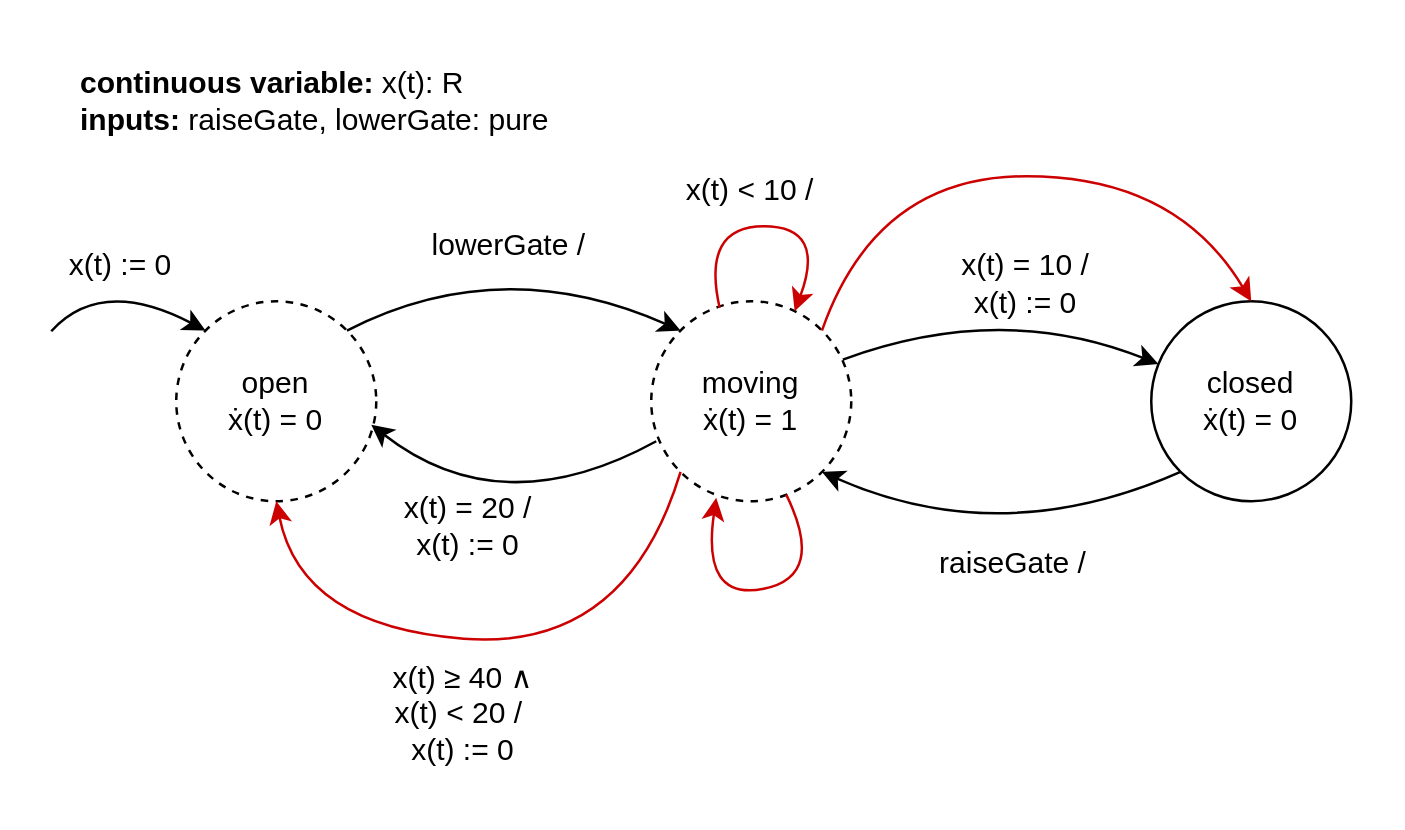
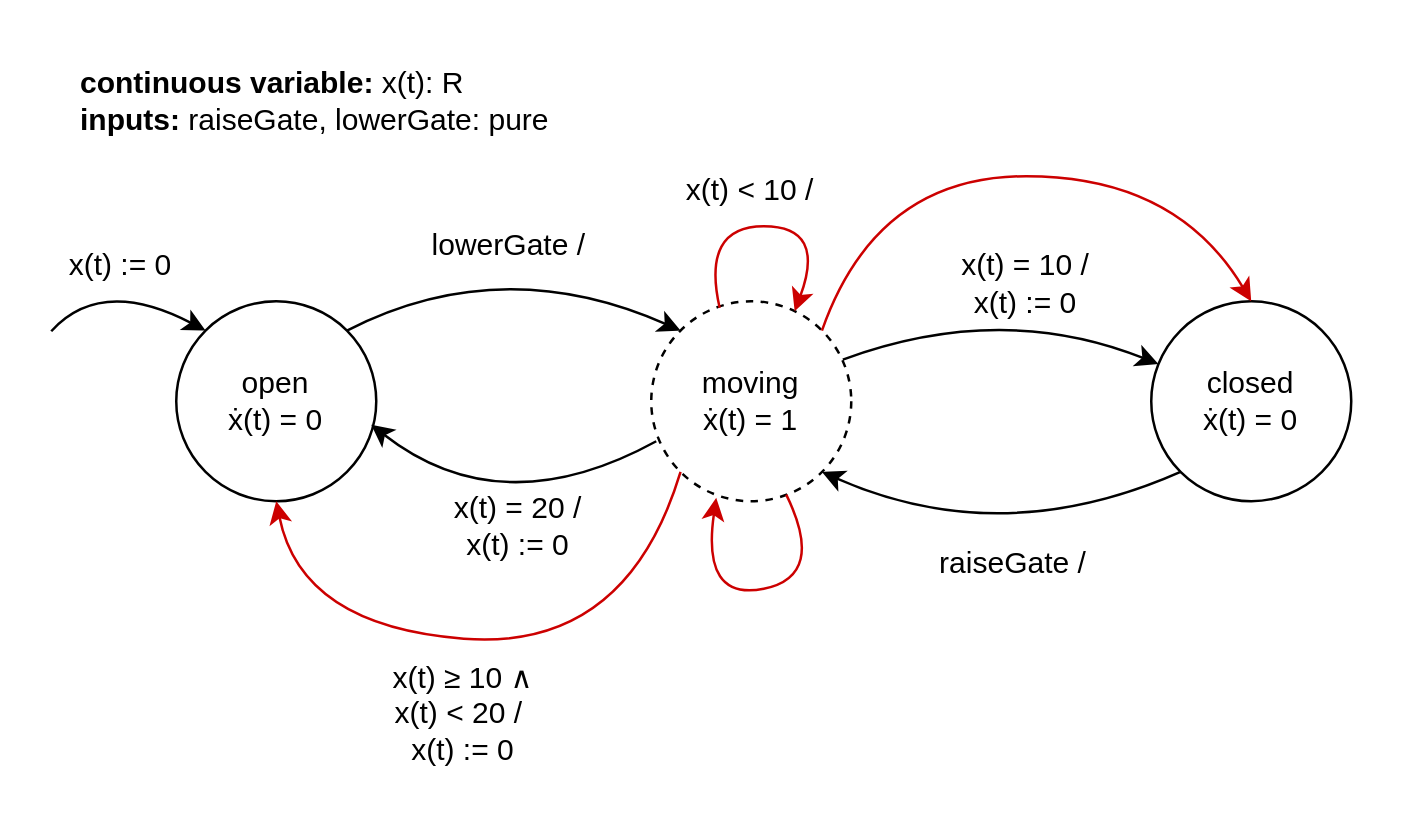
(276, 401) -> (276, 401)
(469, 526) -> (519, 526)
(464, 714) -> (464, 714)
